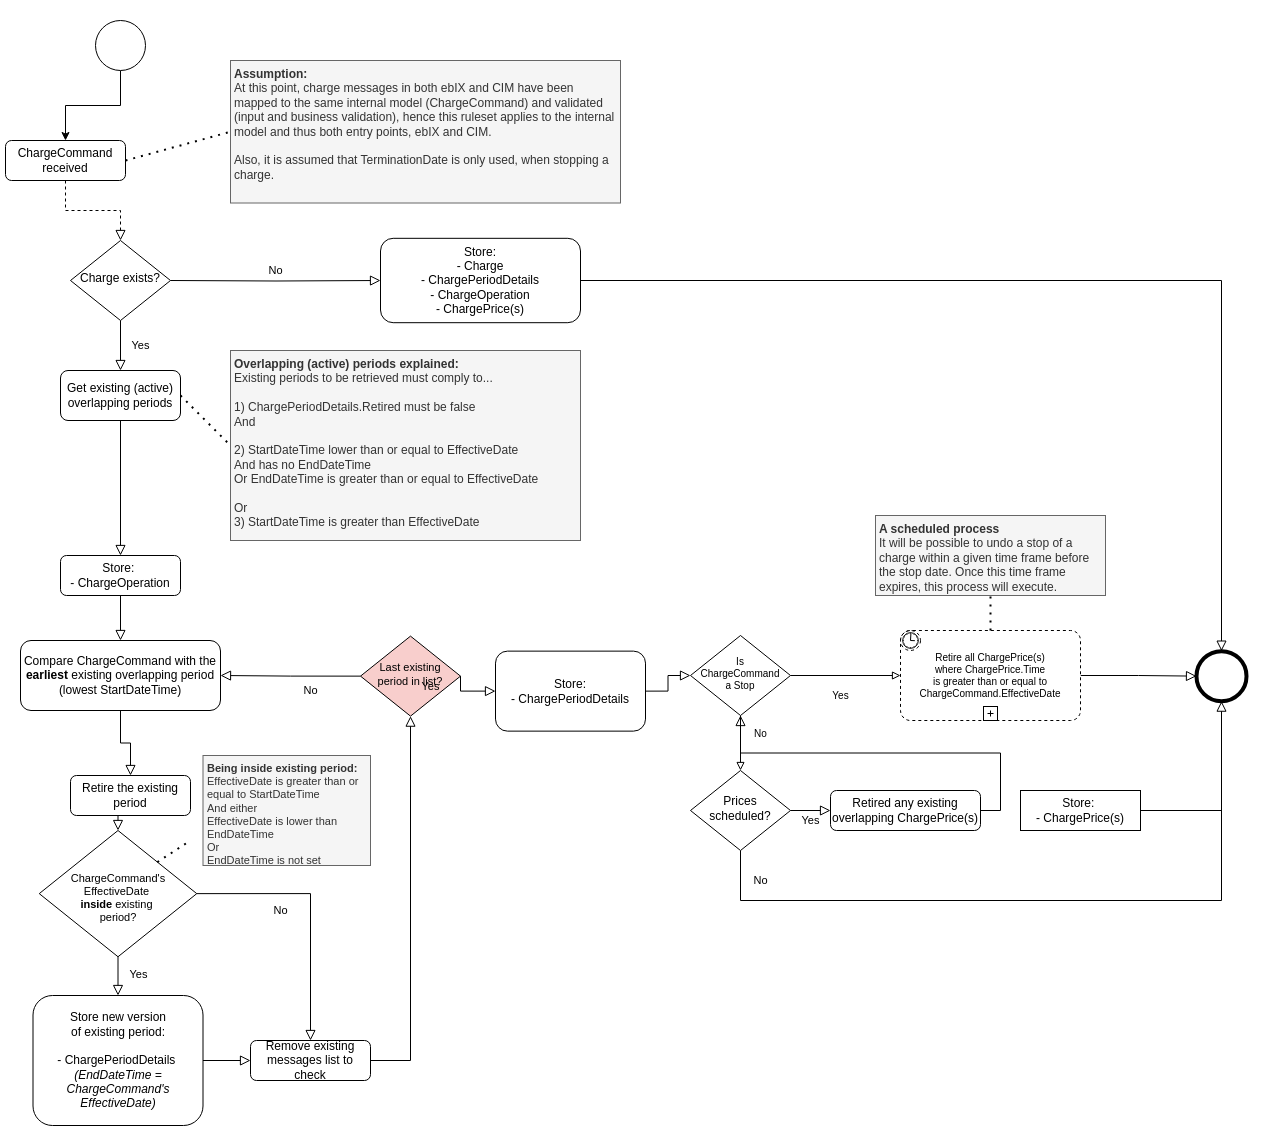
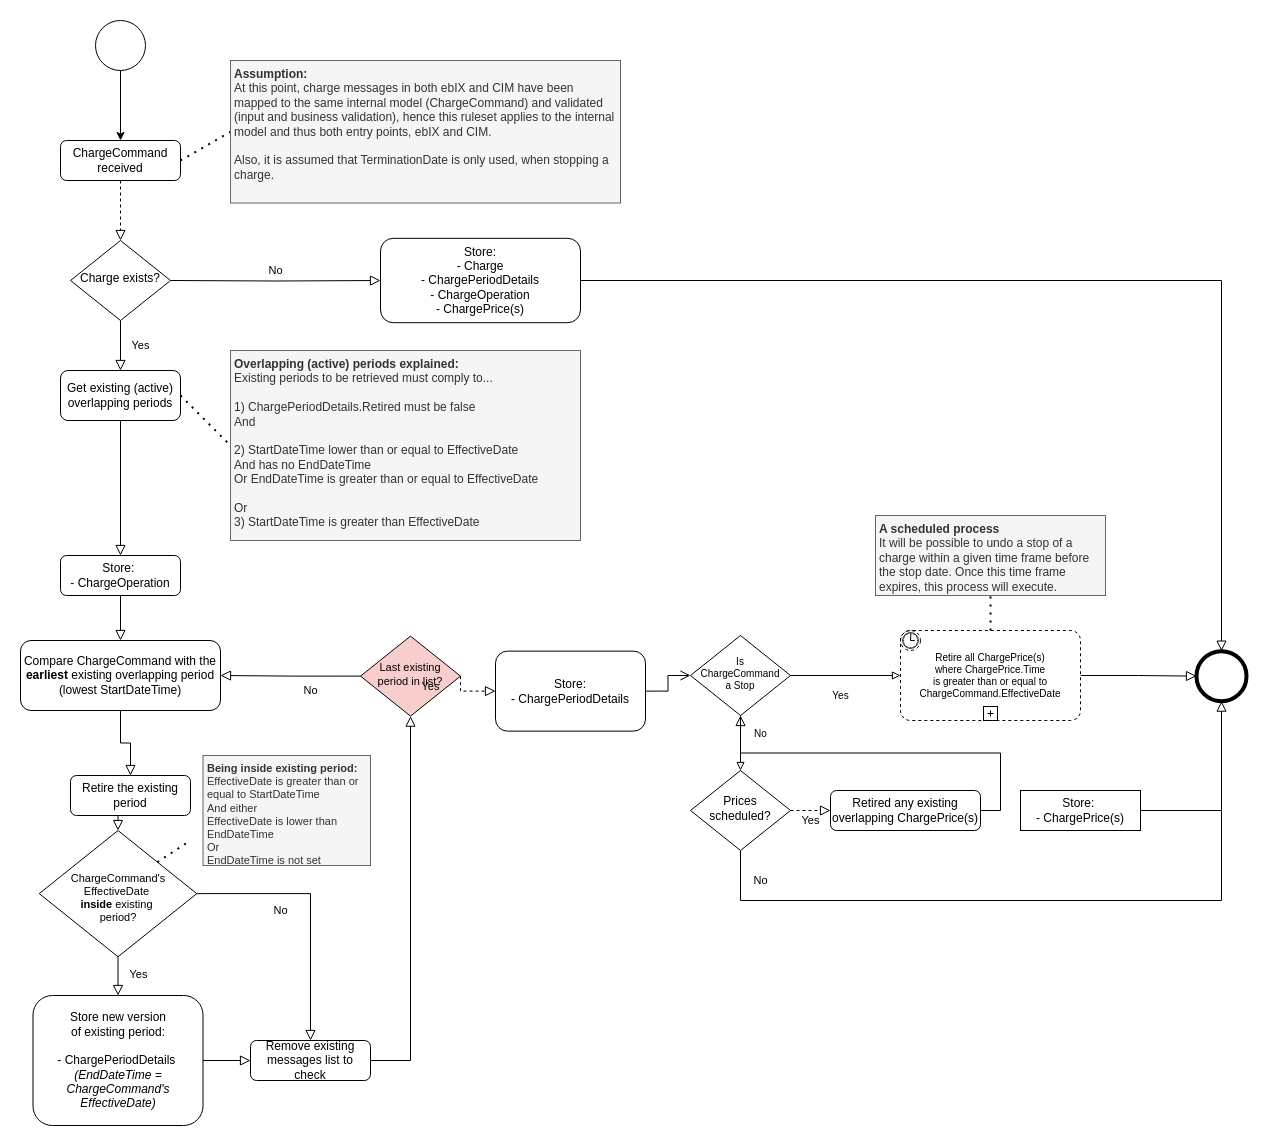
(66, 161) -> (121, 161)
(679, 676) -> (683, 676)
(465, 691) -> (465, 691)
(806, 811) -> (806, 811)
